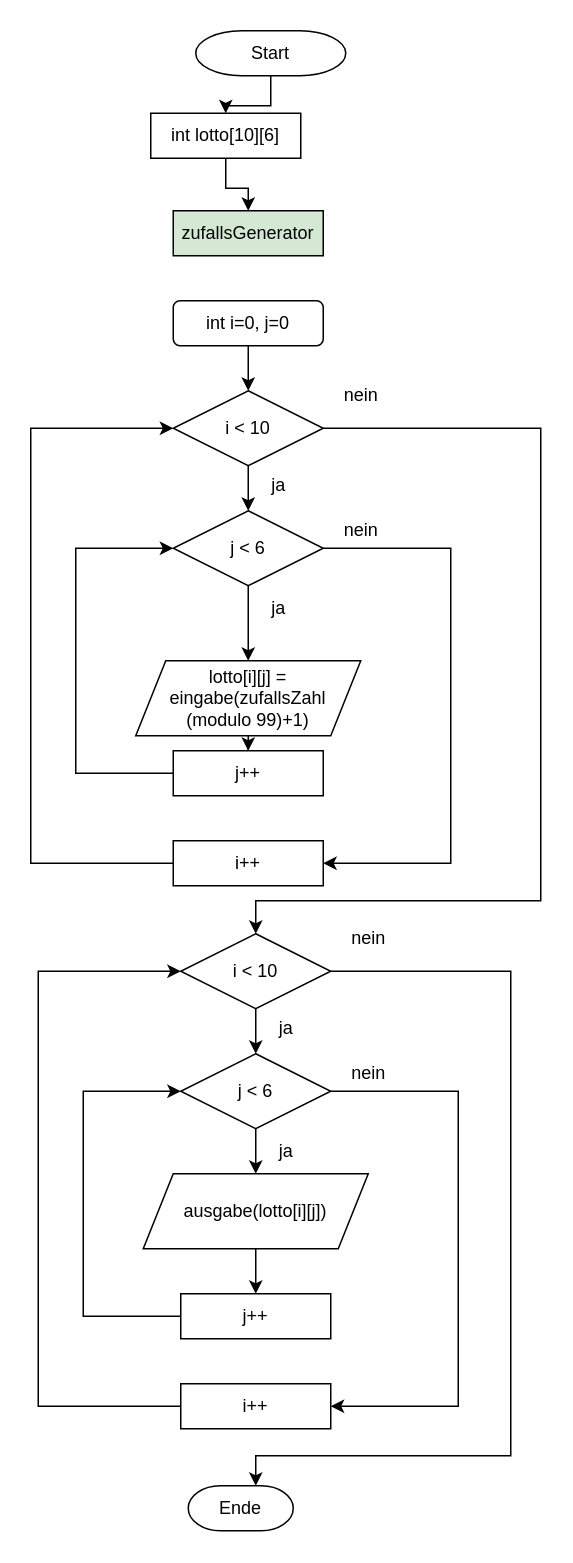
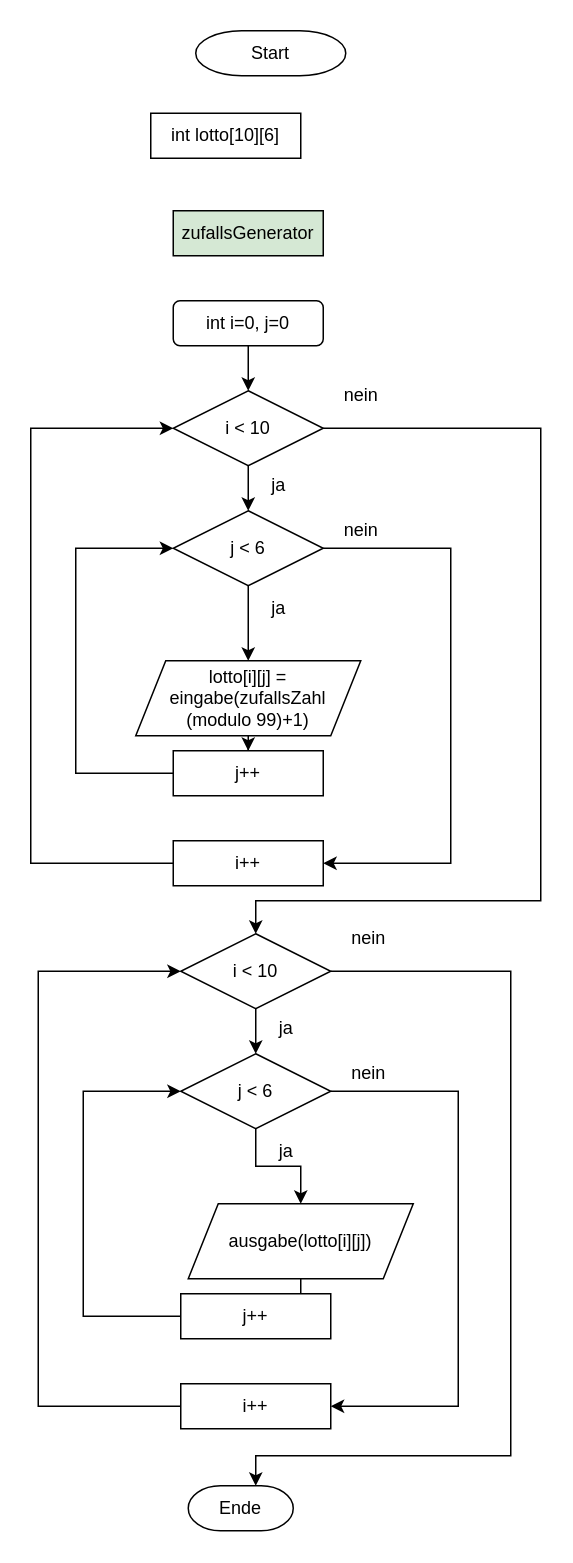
(263, 106) -> none
(228, 188) -> none
(256, 1211) -> (301, 1241)
